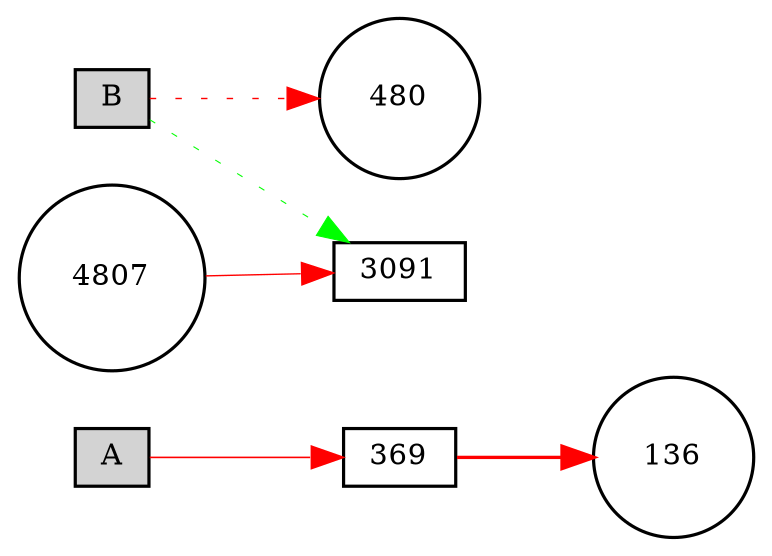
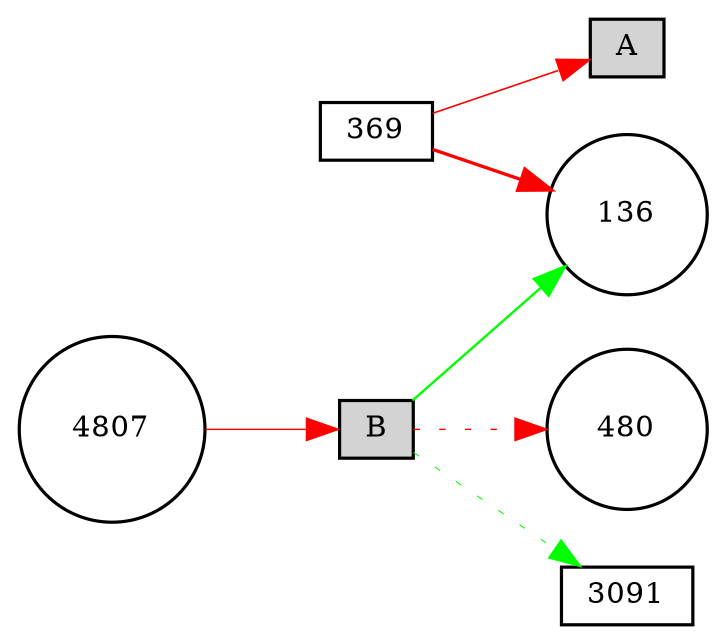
(253, 275) -> (256, 429)
none -> (477, 344)
(230, 457) -> (496, 92)
